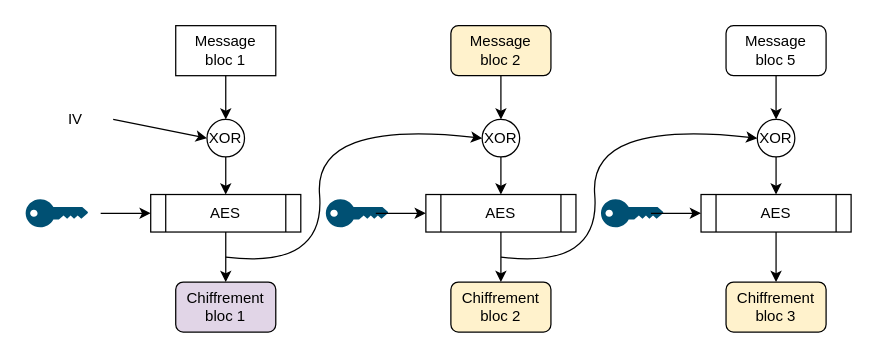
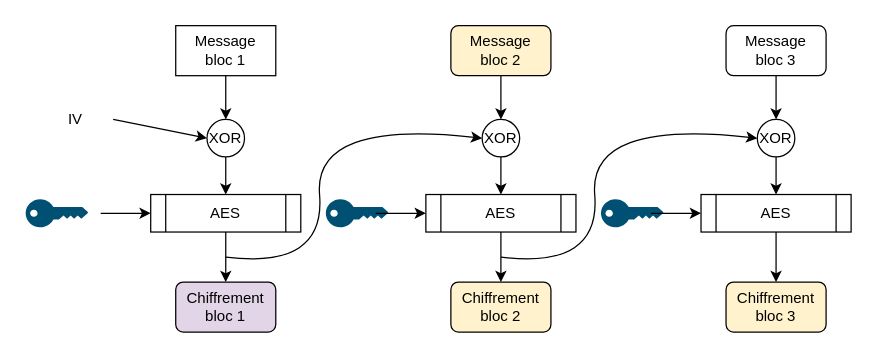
(776, 51) -> (776, 51)
